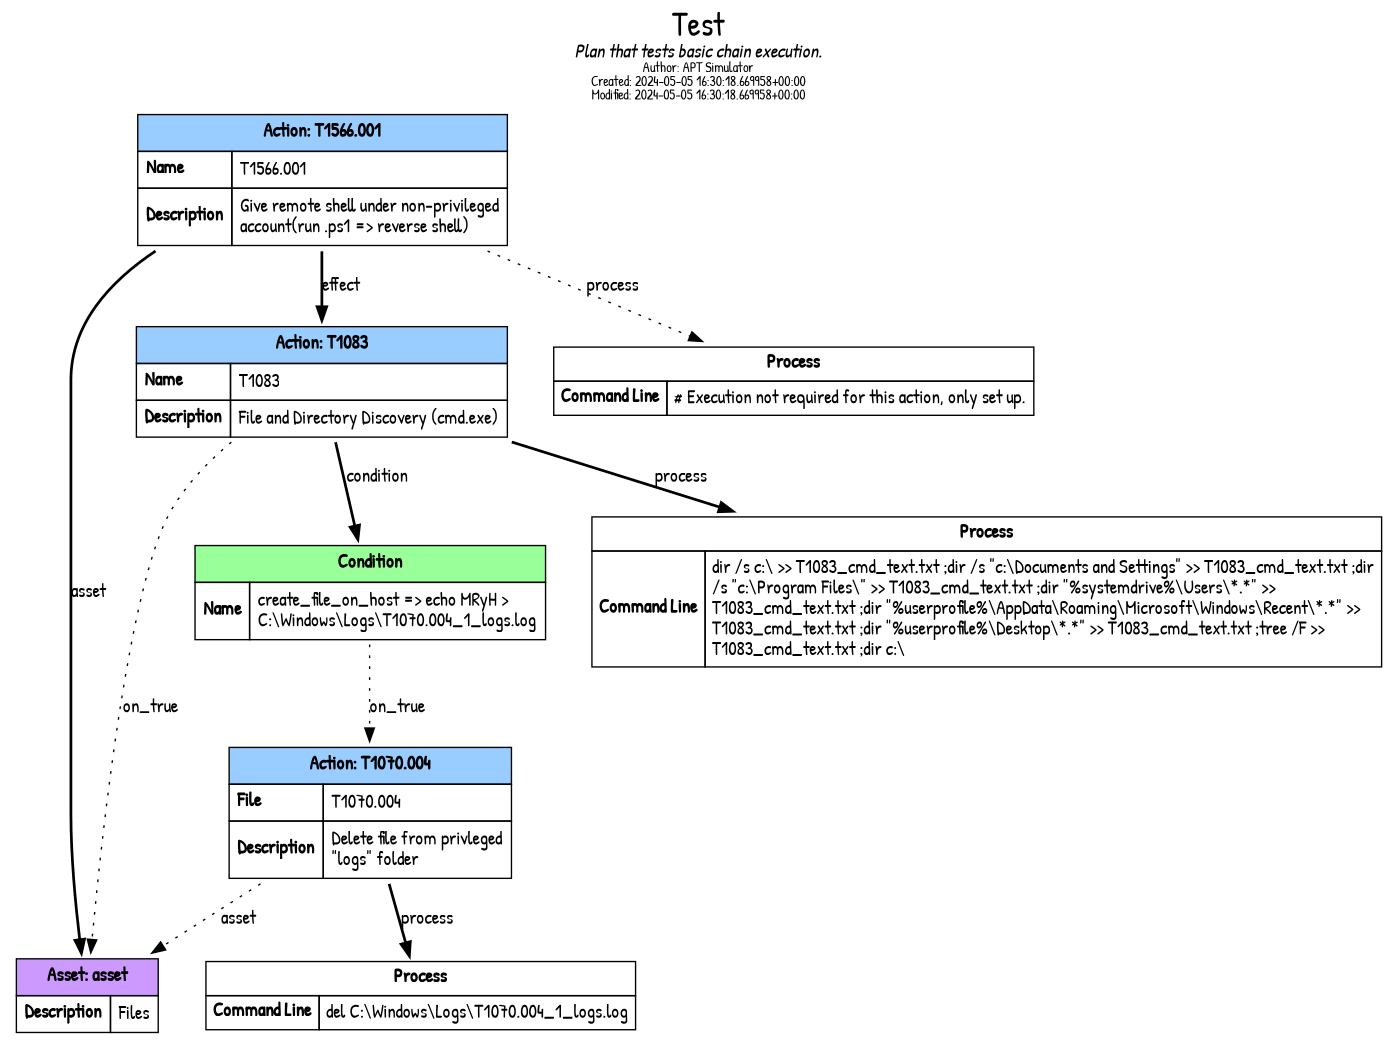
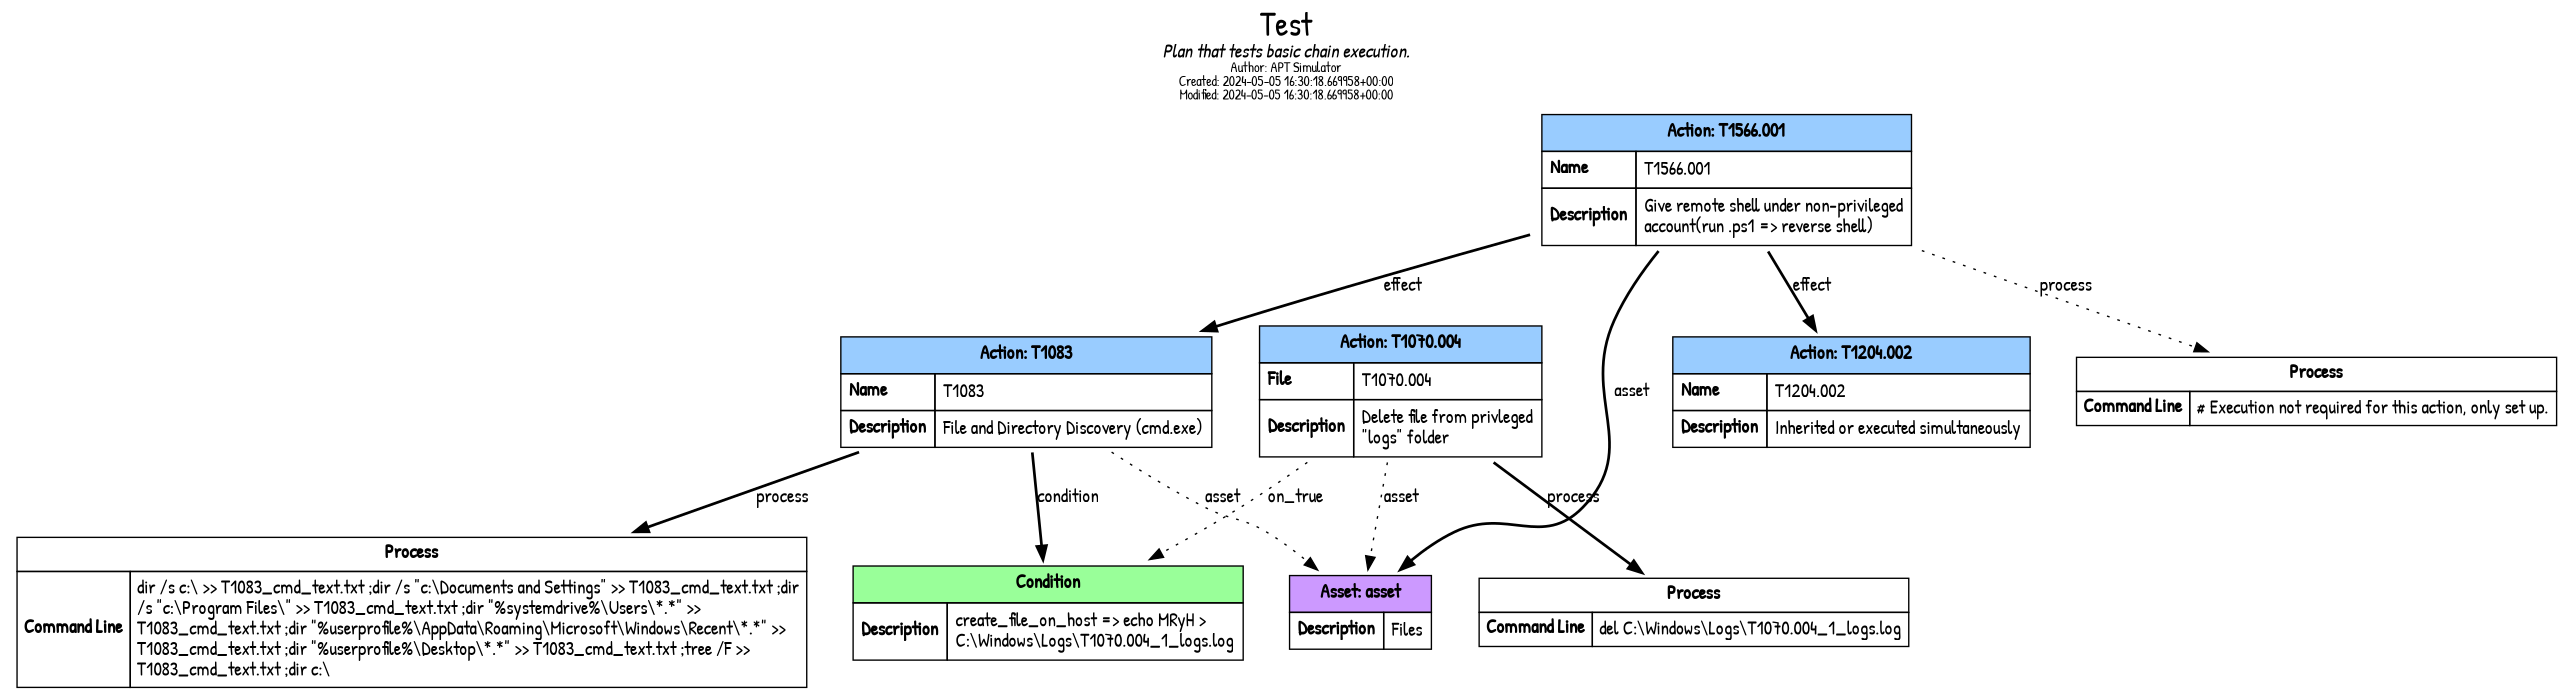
none -> (1851, 391)
(222, 609) -> (900, 629)
(370, 686) -> (1236, 510)
(151, 707) -> (1223, 497)
